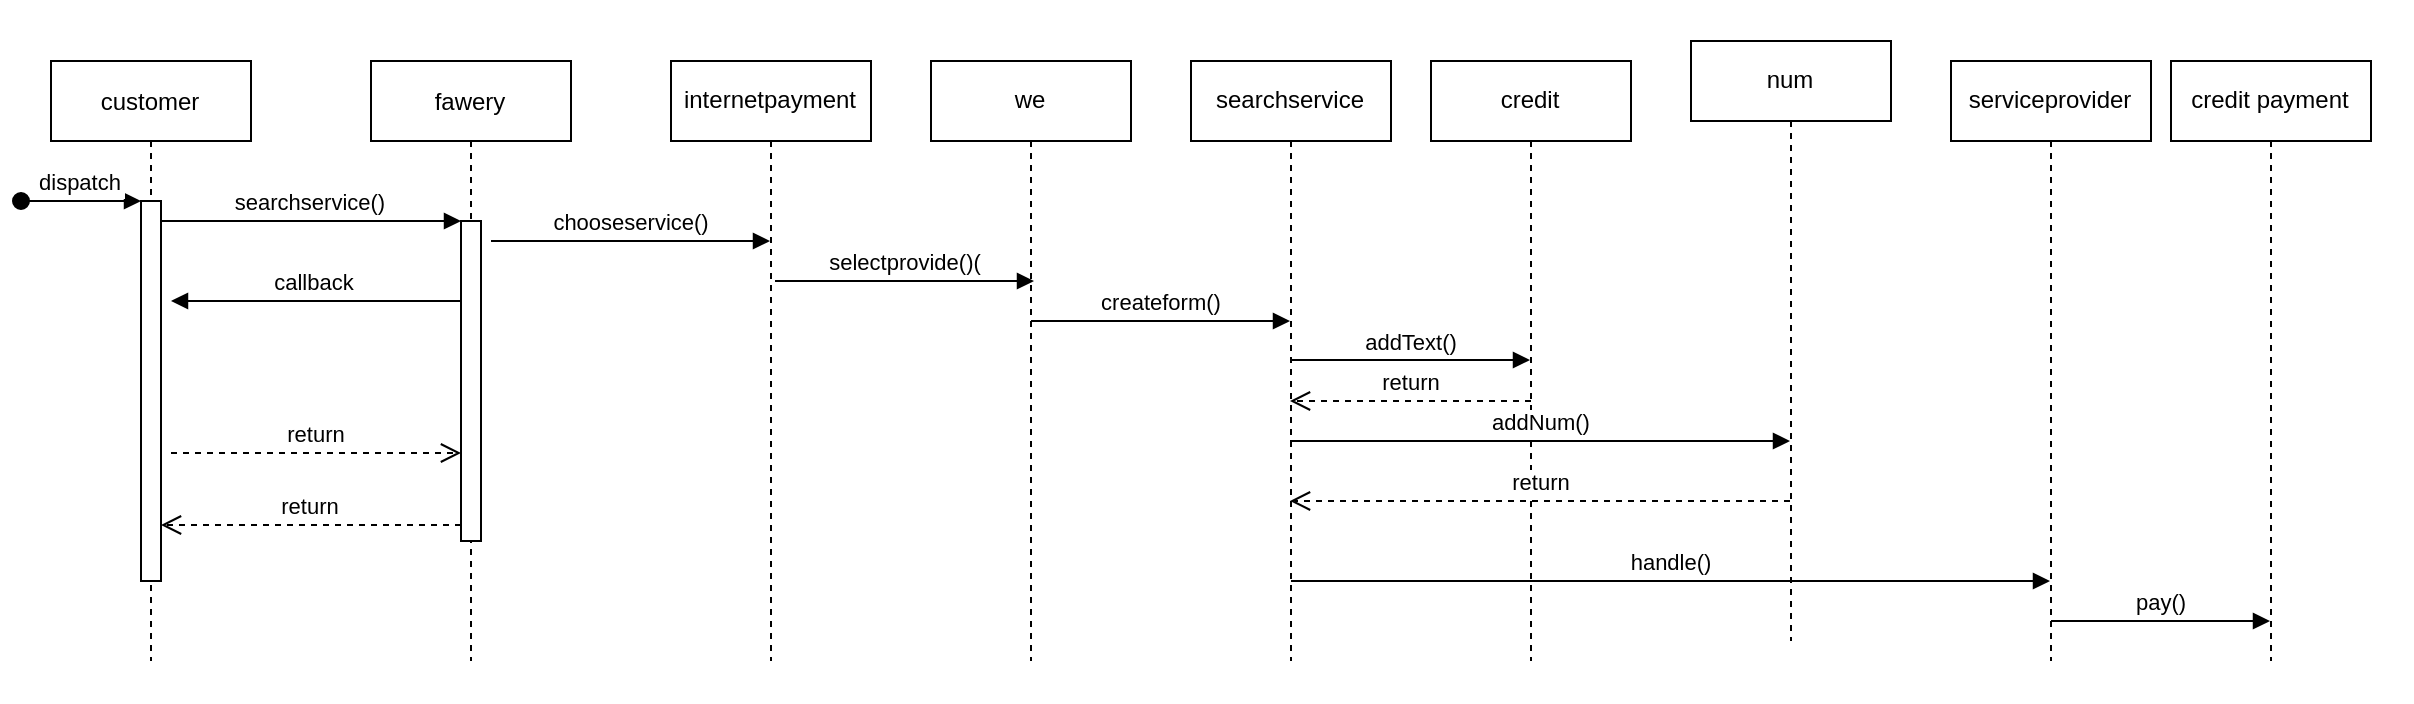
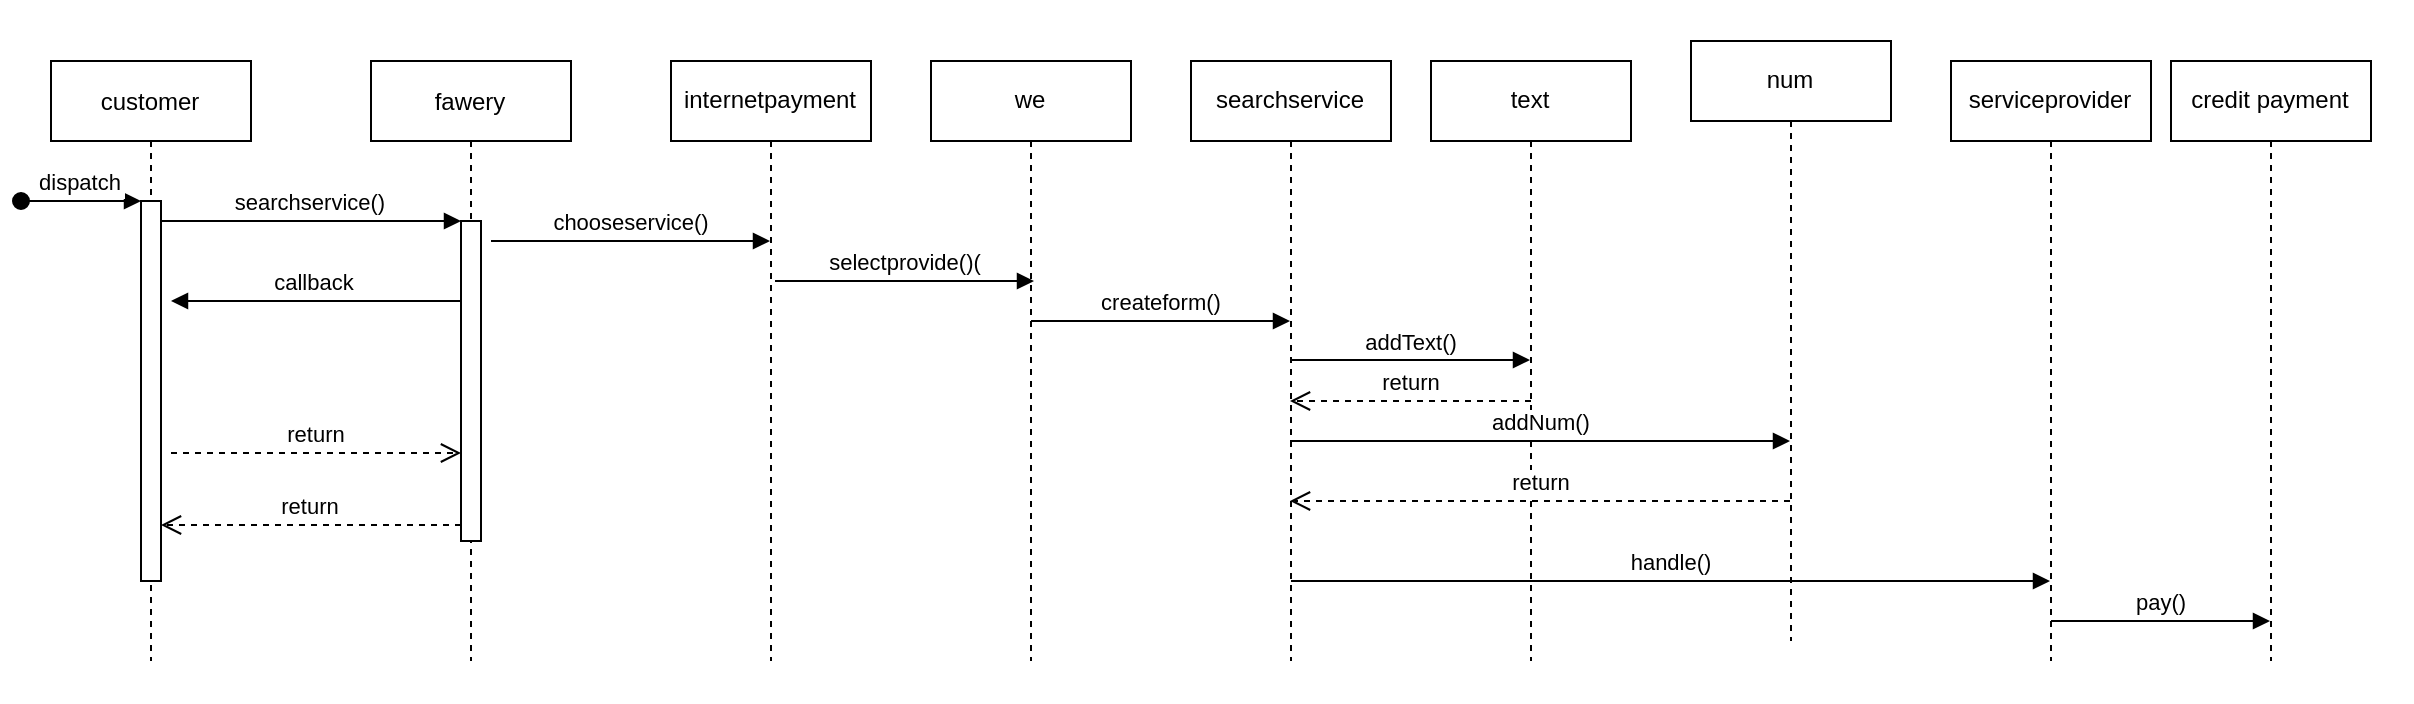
(1531, 101) -> (1531, 101)
